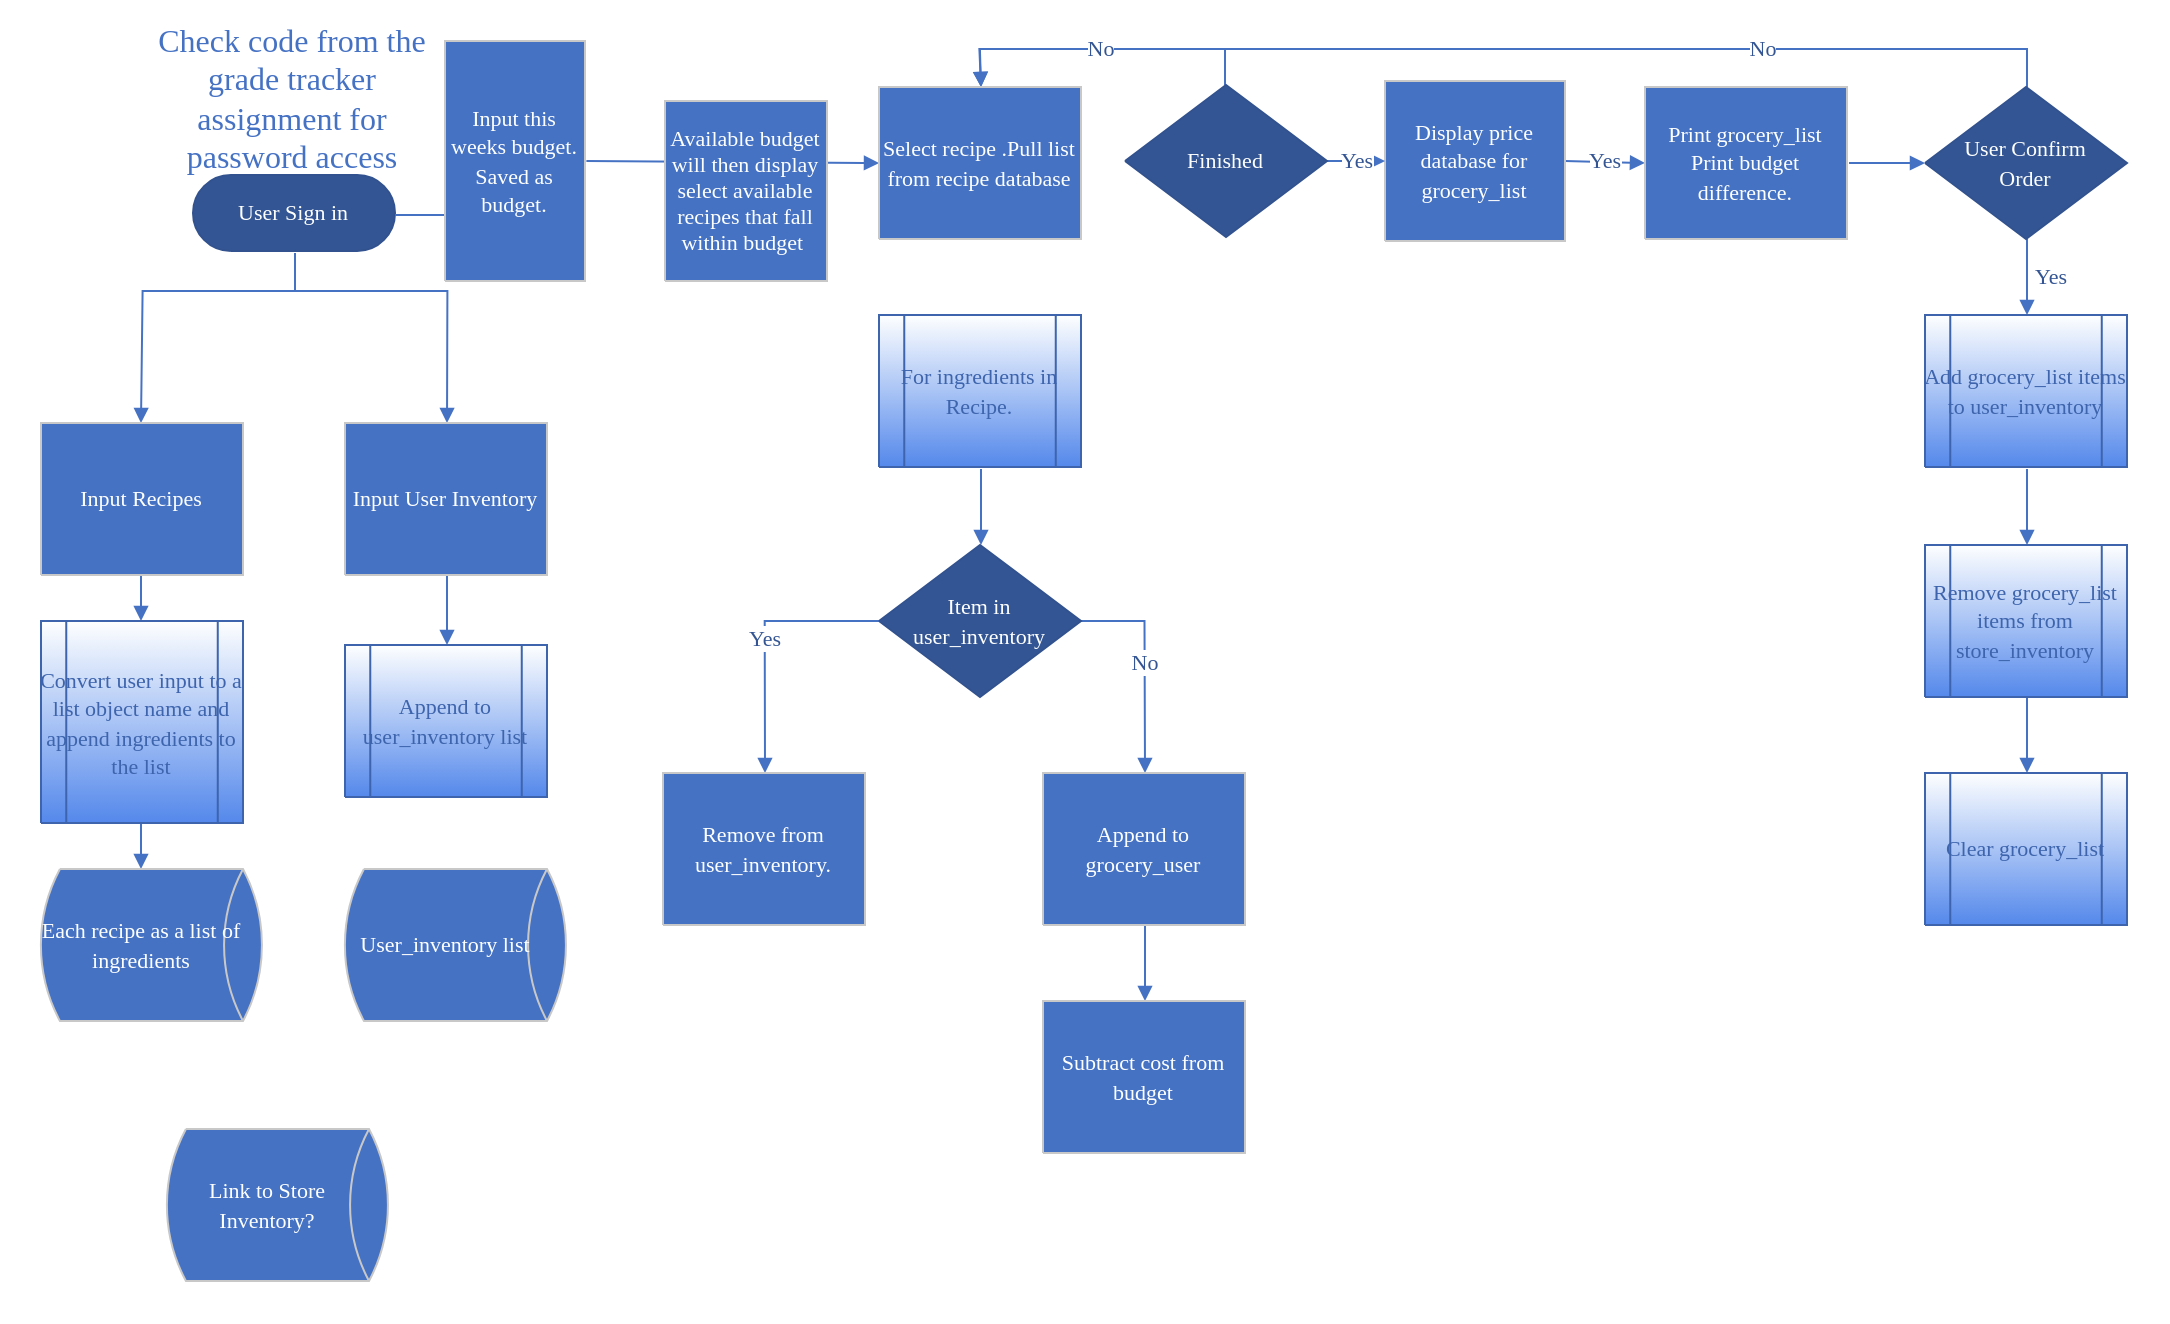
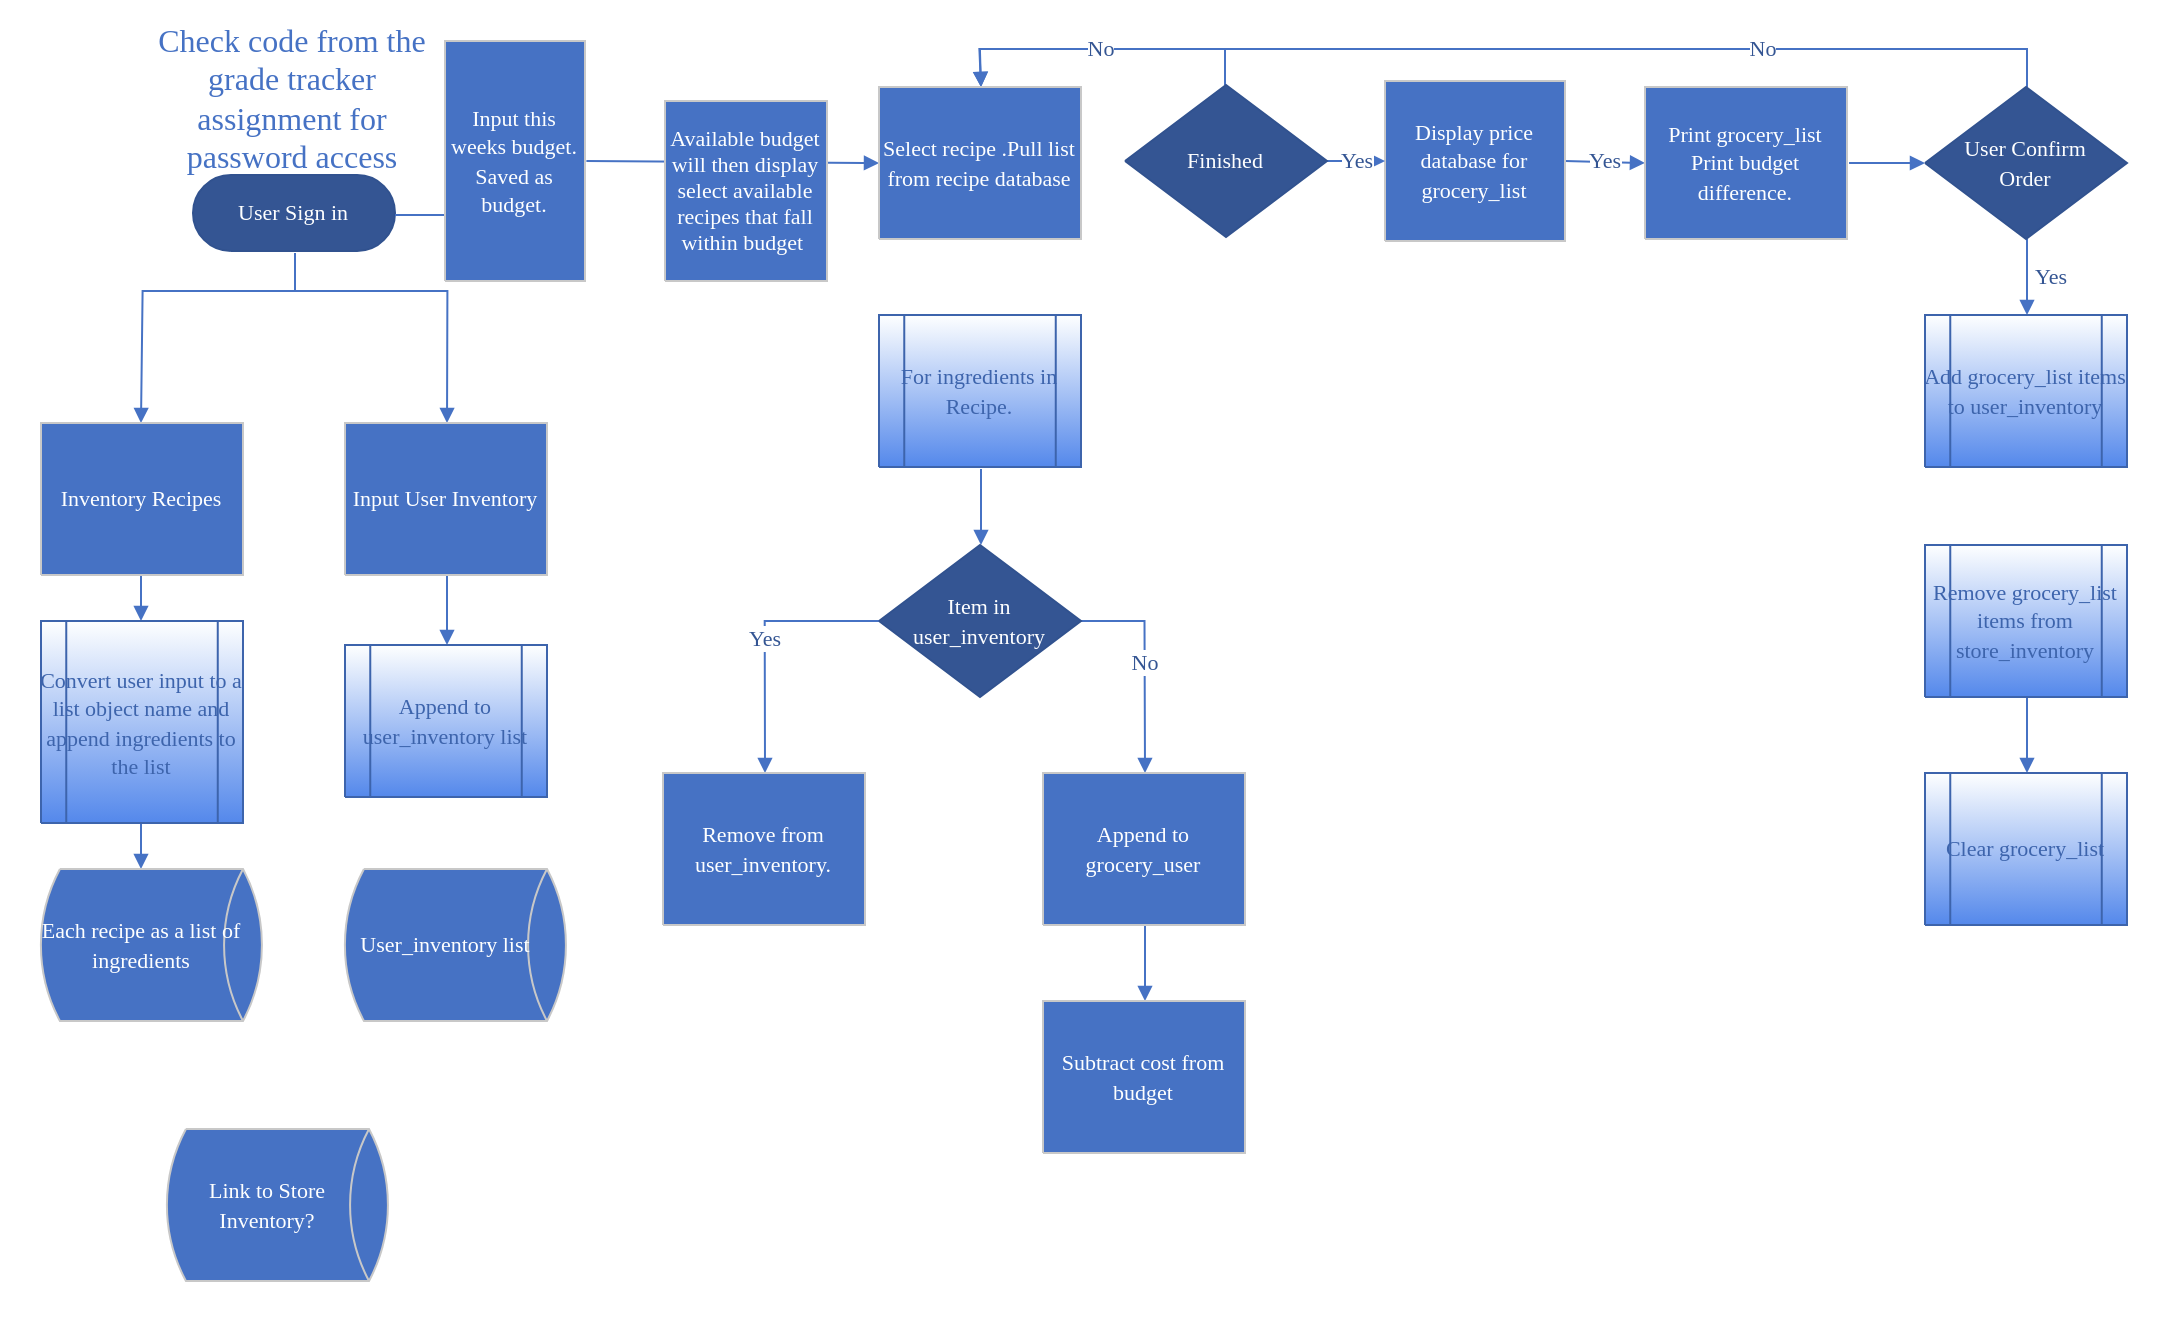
(142, 499) -> (142, 499)
(2027, 499) -> none
